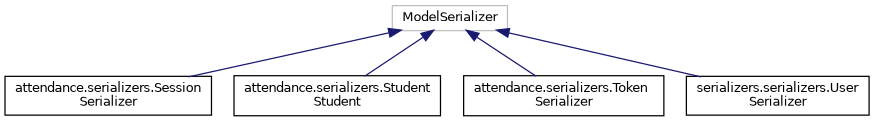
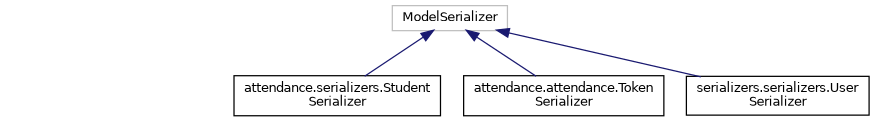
(108, 96) -> none
(337, 96) -> (337, 96)
(564, 96) -> (564, 96)
